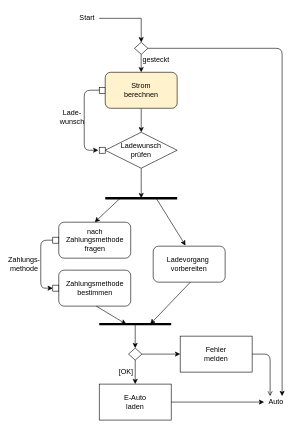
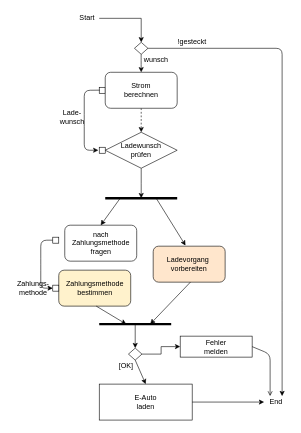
none -> (192, 42)
(156, 60) -> (156, 60)
(141, 90) -> (141, 90)
(141, 117) -> (141, 117)
(95, 240) -> (101, 243)
(24, 264) -> (33, 288)
(189, 264) -> (189, 264)
(95, 288) -> (95, 288)
(216, 354) -> (216, 347)
(126, 372) -> (126, 366)
(135, 402) -> (146, 402)
(276, 402) -> (276, 402)
